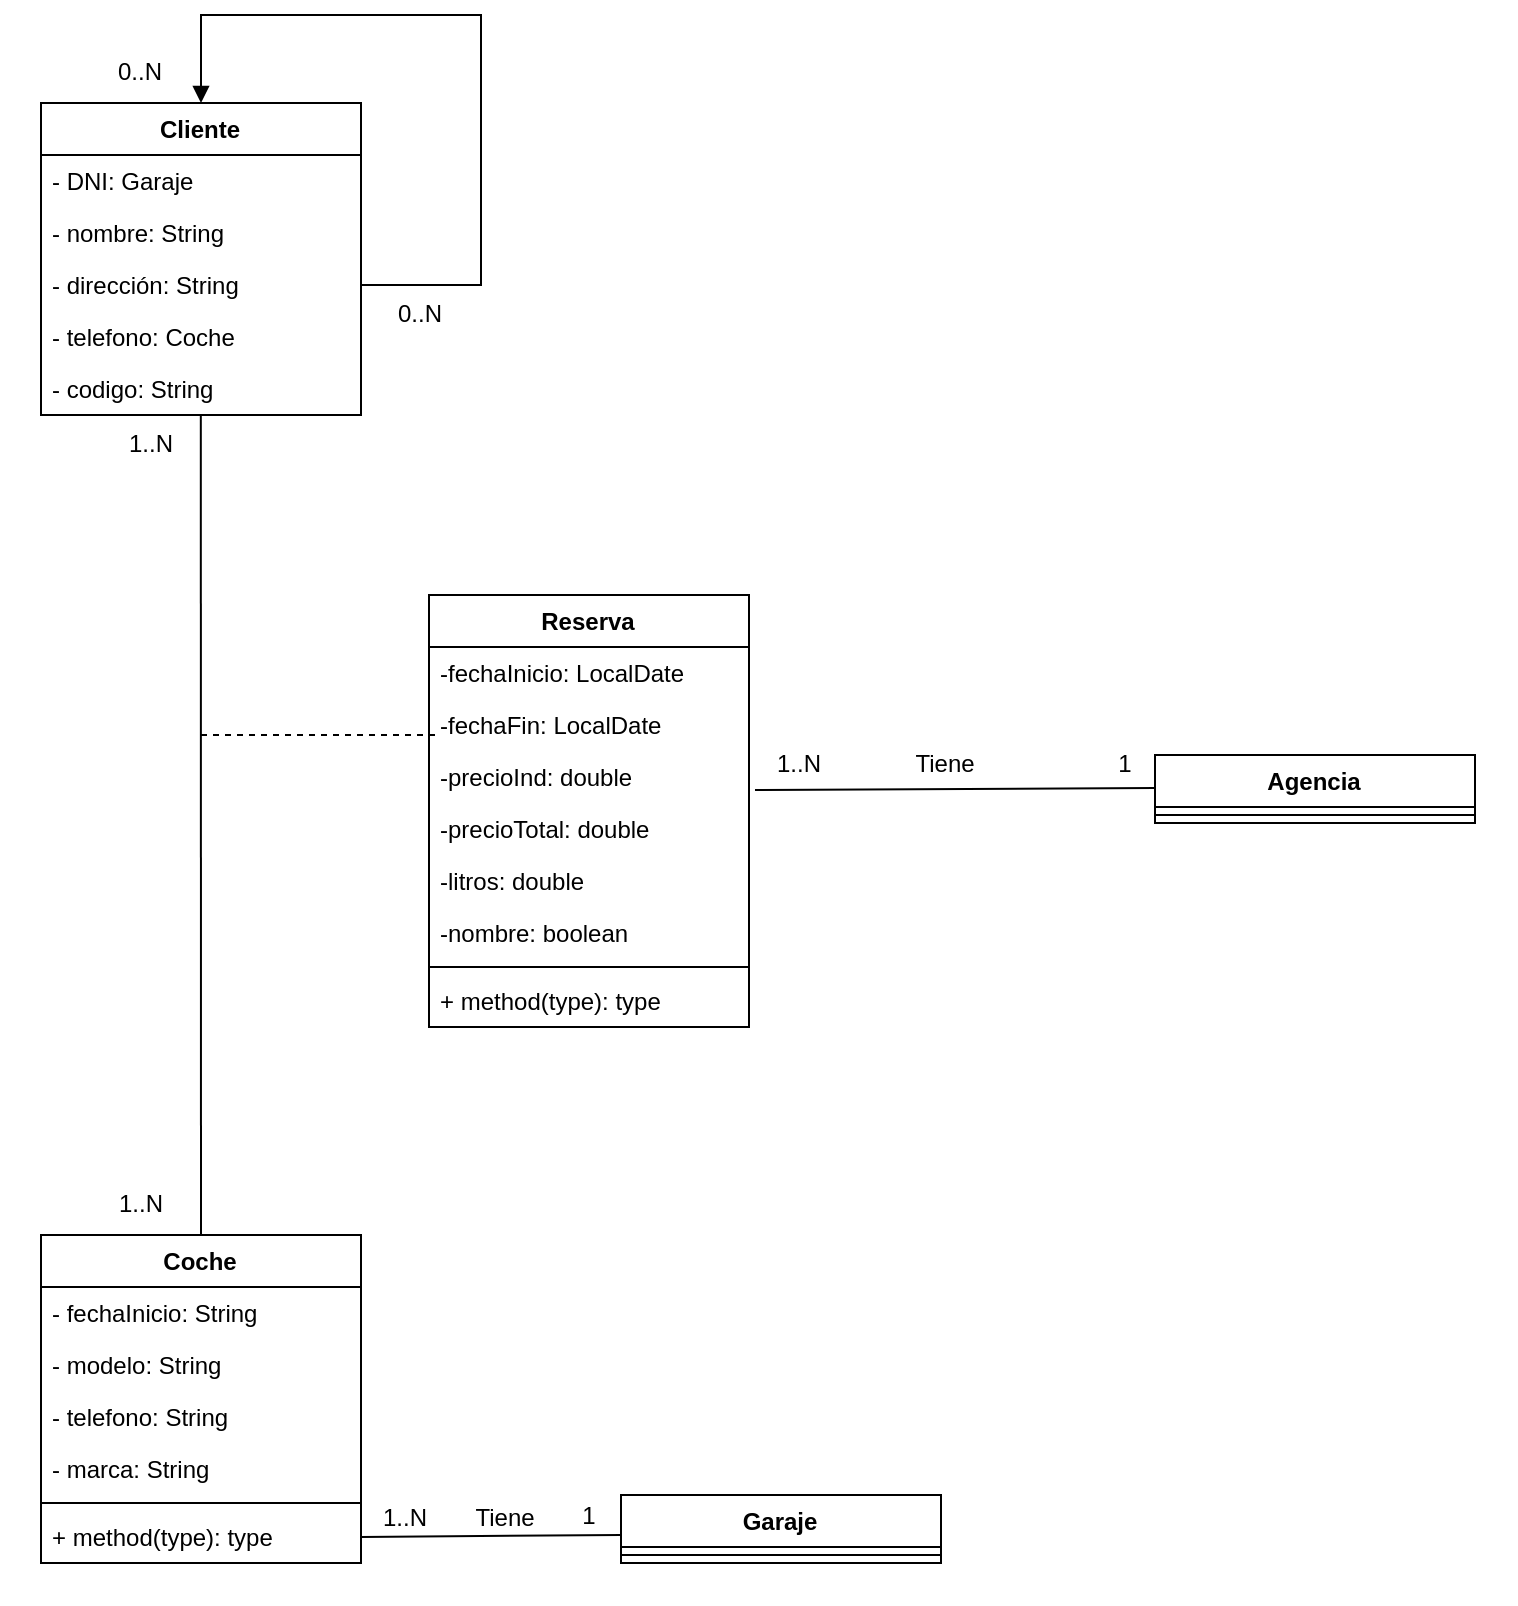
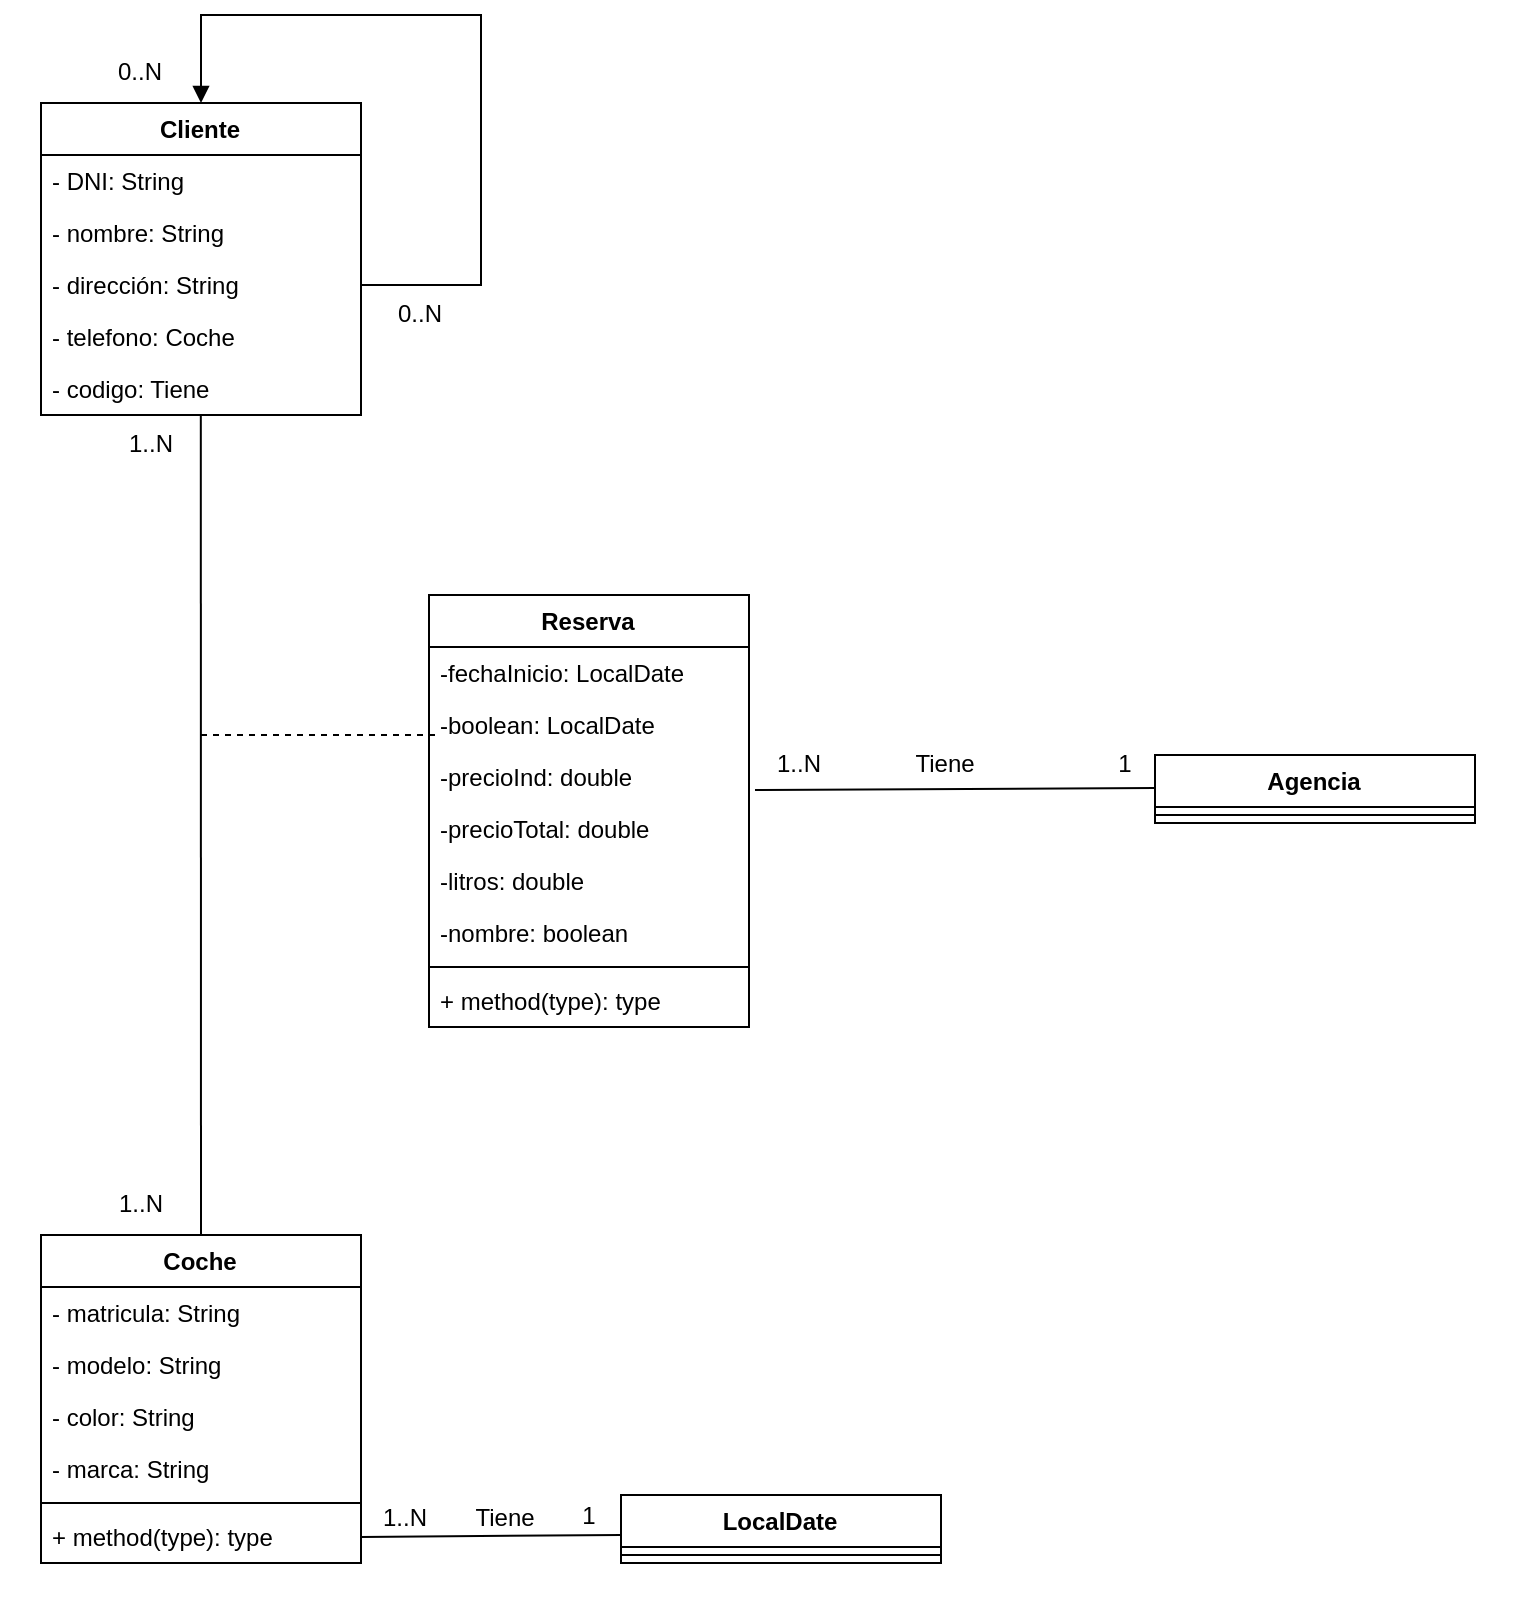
(131, 183) -> (128, 183)
(145, 391) -> (138, 391)
(563, 727) -> (556, 727)
(175, 1315) -> (162, 1315)
(158, 1419) -> (138, 1419)
(781, 1523) -> (781, 1523)
